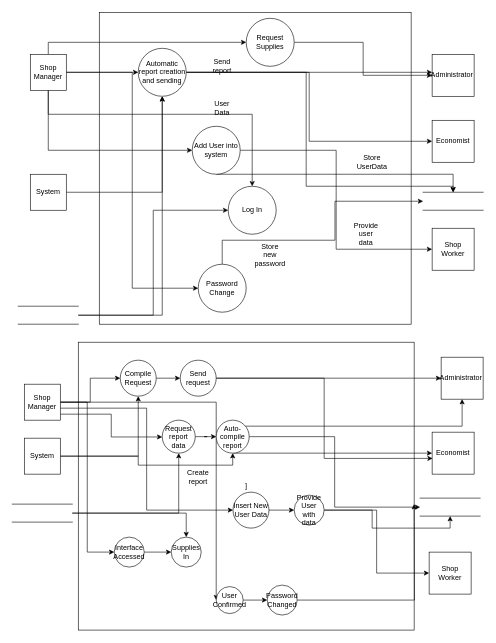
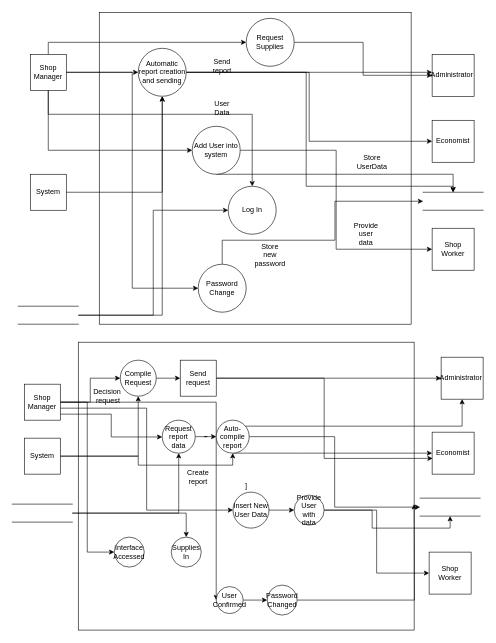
(198, 378) -> (198, 378)
none -> (108, 396)
(165, 552) -> none
